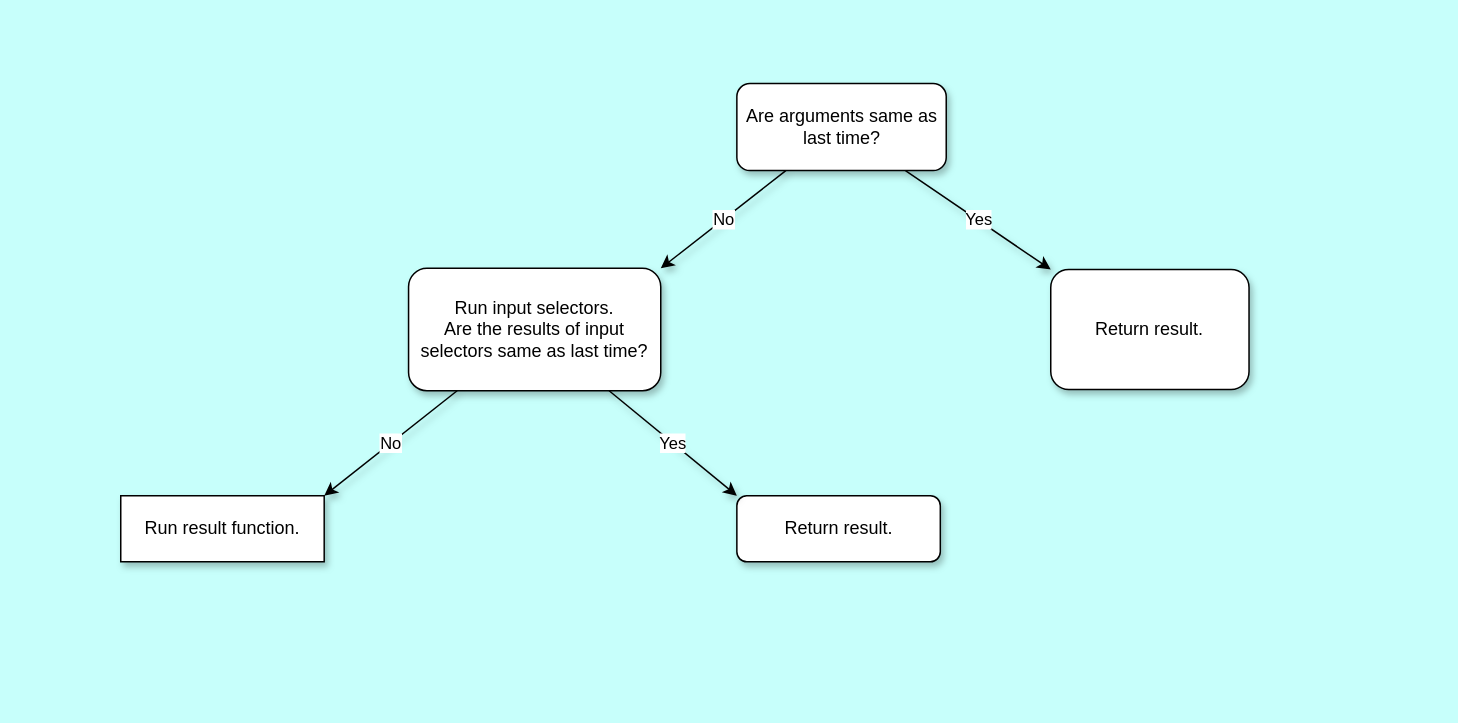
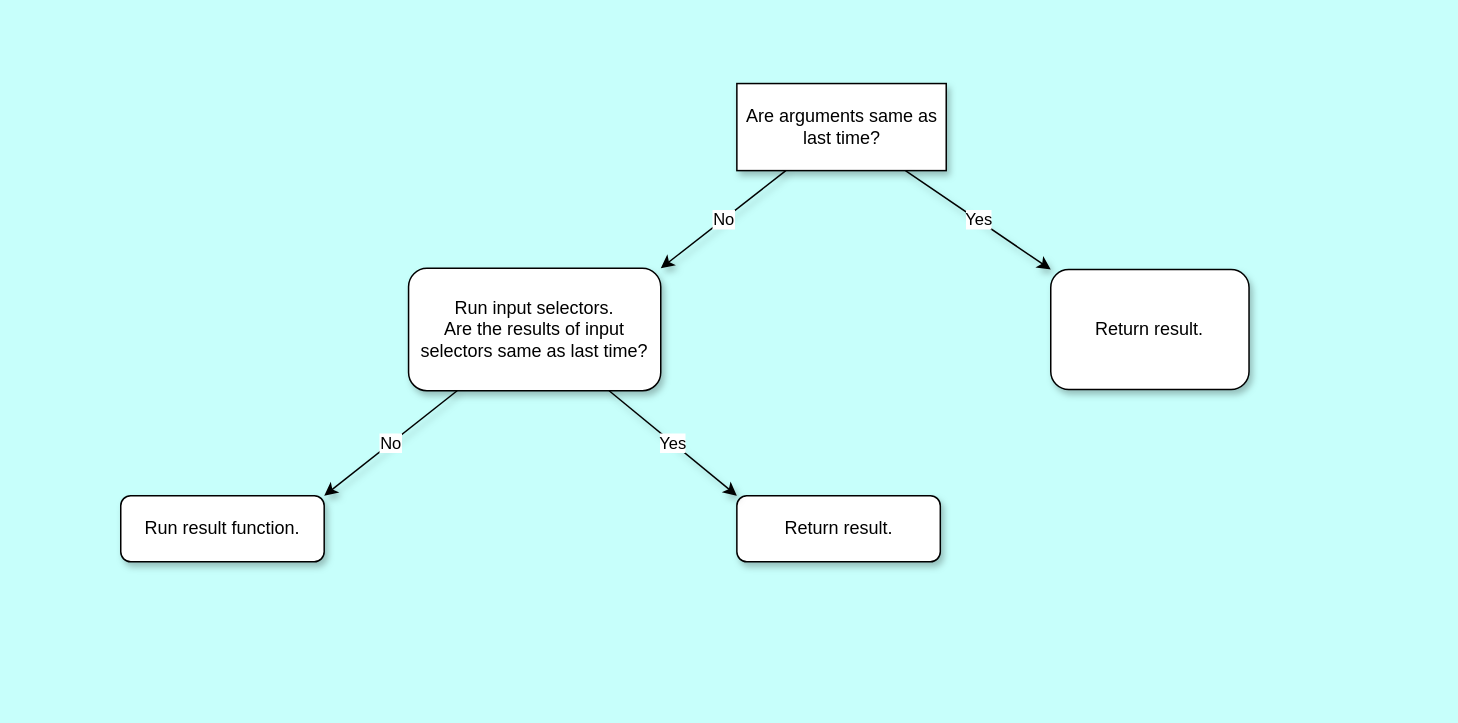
(842, 127) -> (842, 127)
(222, 529) -> (222, 529)
